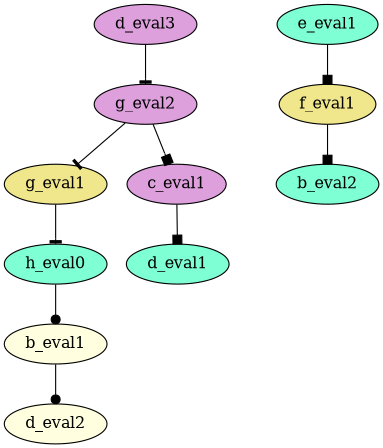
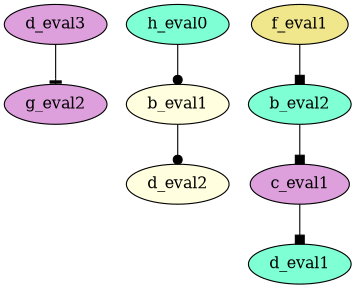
(328, 24) -> none
(159, 139) -> (300, 139)
(56, 184) -> none
